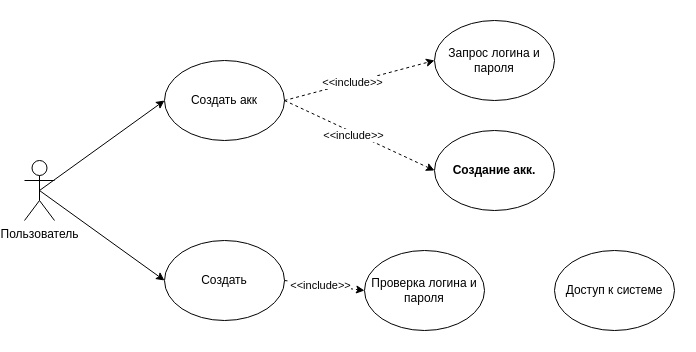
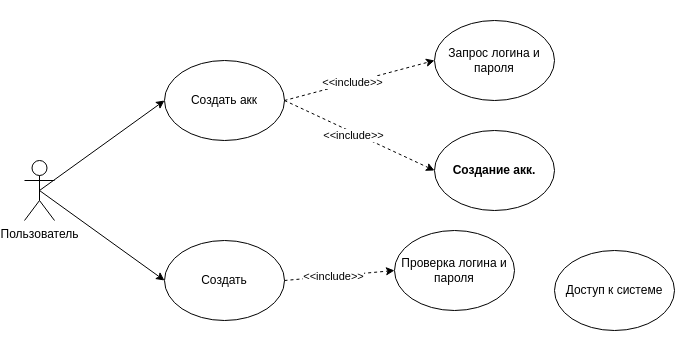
(425, 291) -> (455, 271)
